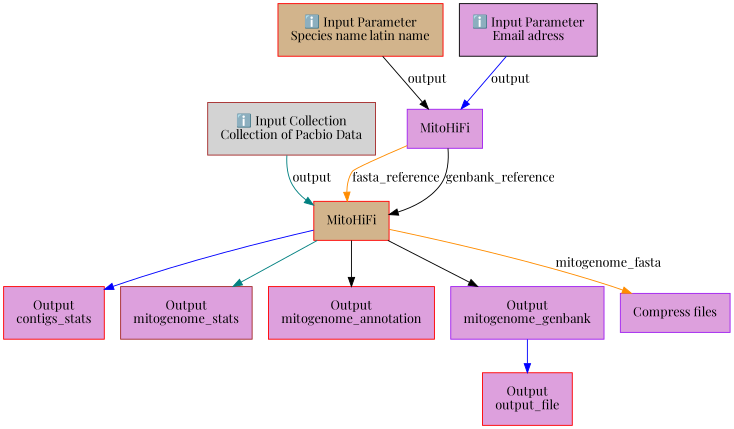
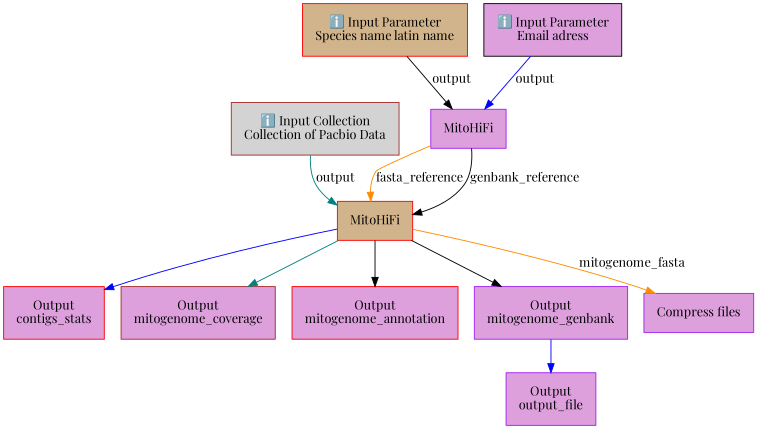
(186, 313) -> (198, 313)
(527, 399) -> (551, 399)
